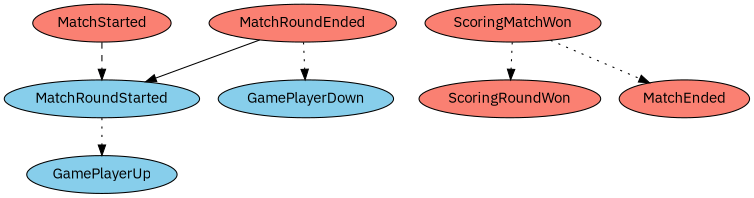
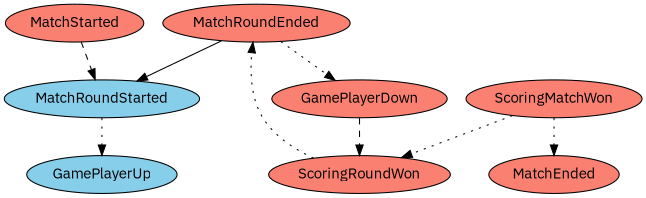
(306, 99) -> (360, 99)
none -> (262, 117)
none -> (360, 132)
